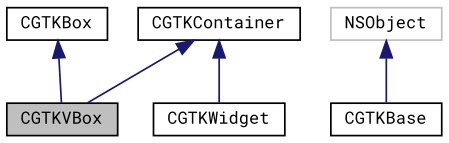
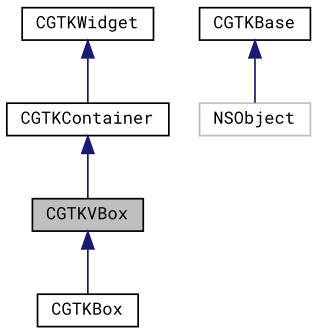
(60, 81) -> (88, 272)
(219, 81) -> (88, 81)
(386, 81) -> (255, 81)
